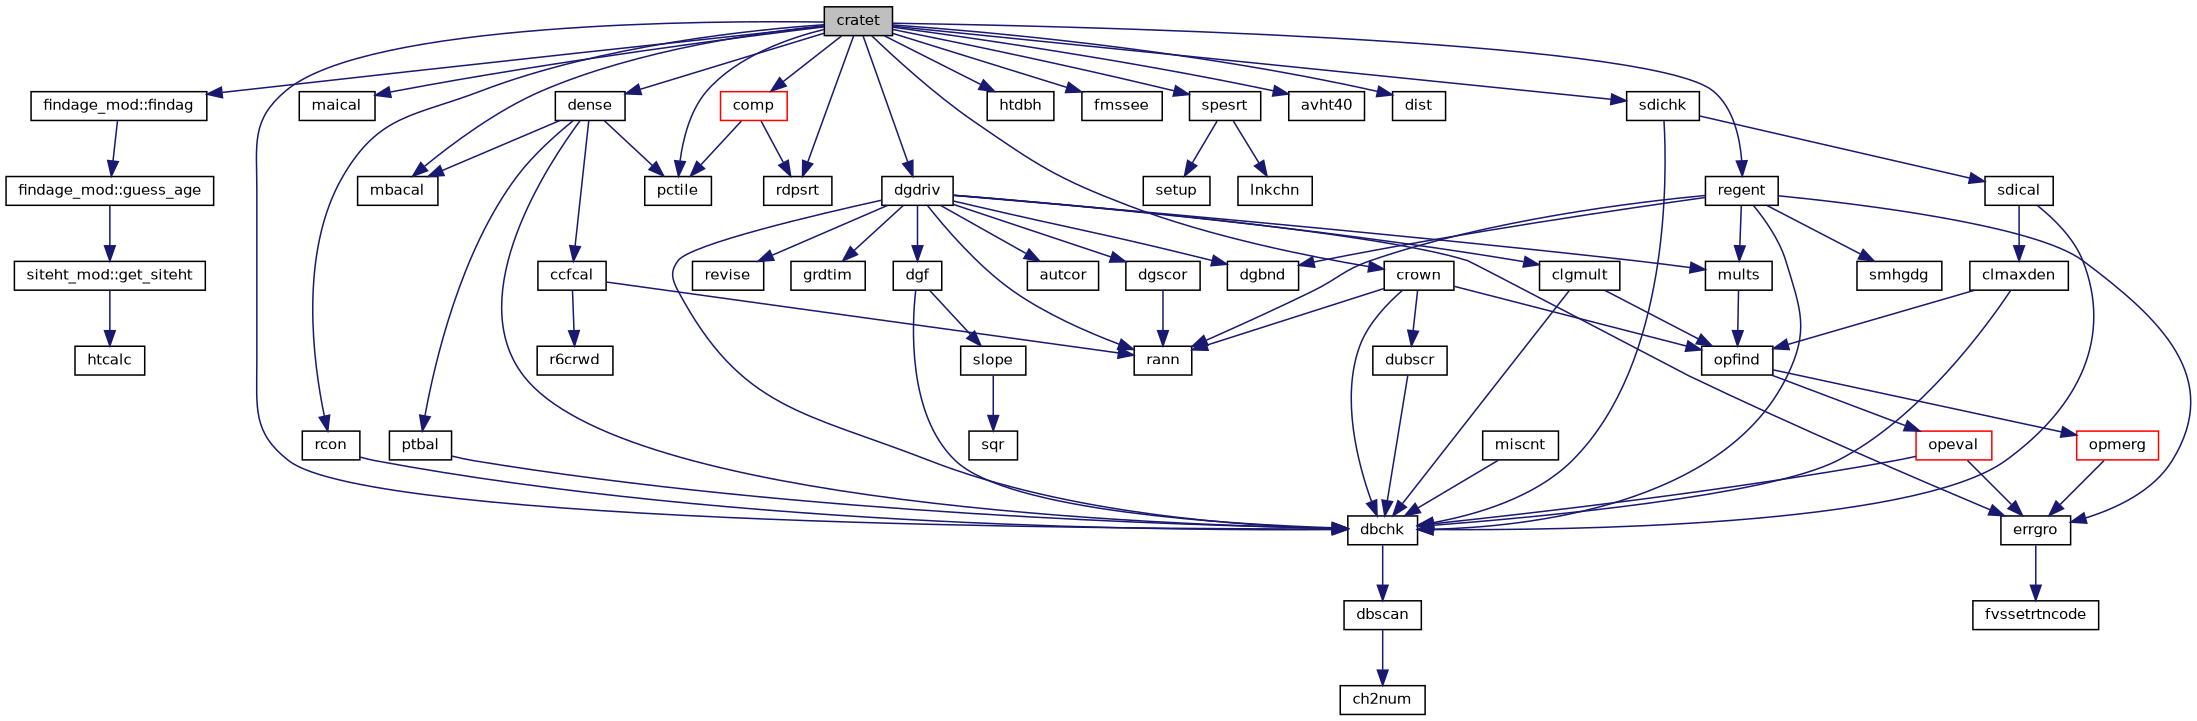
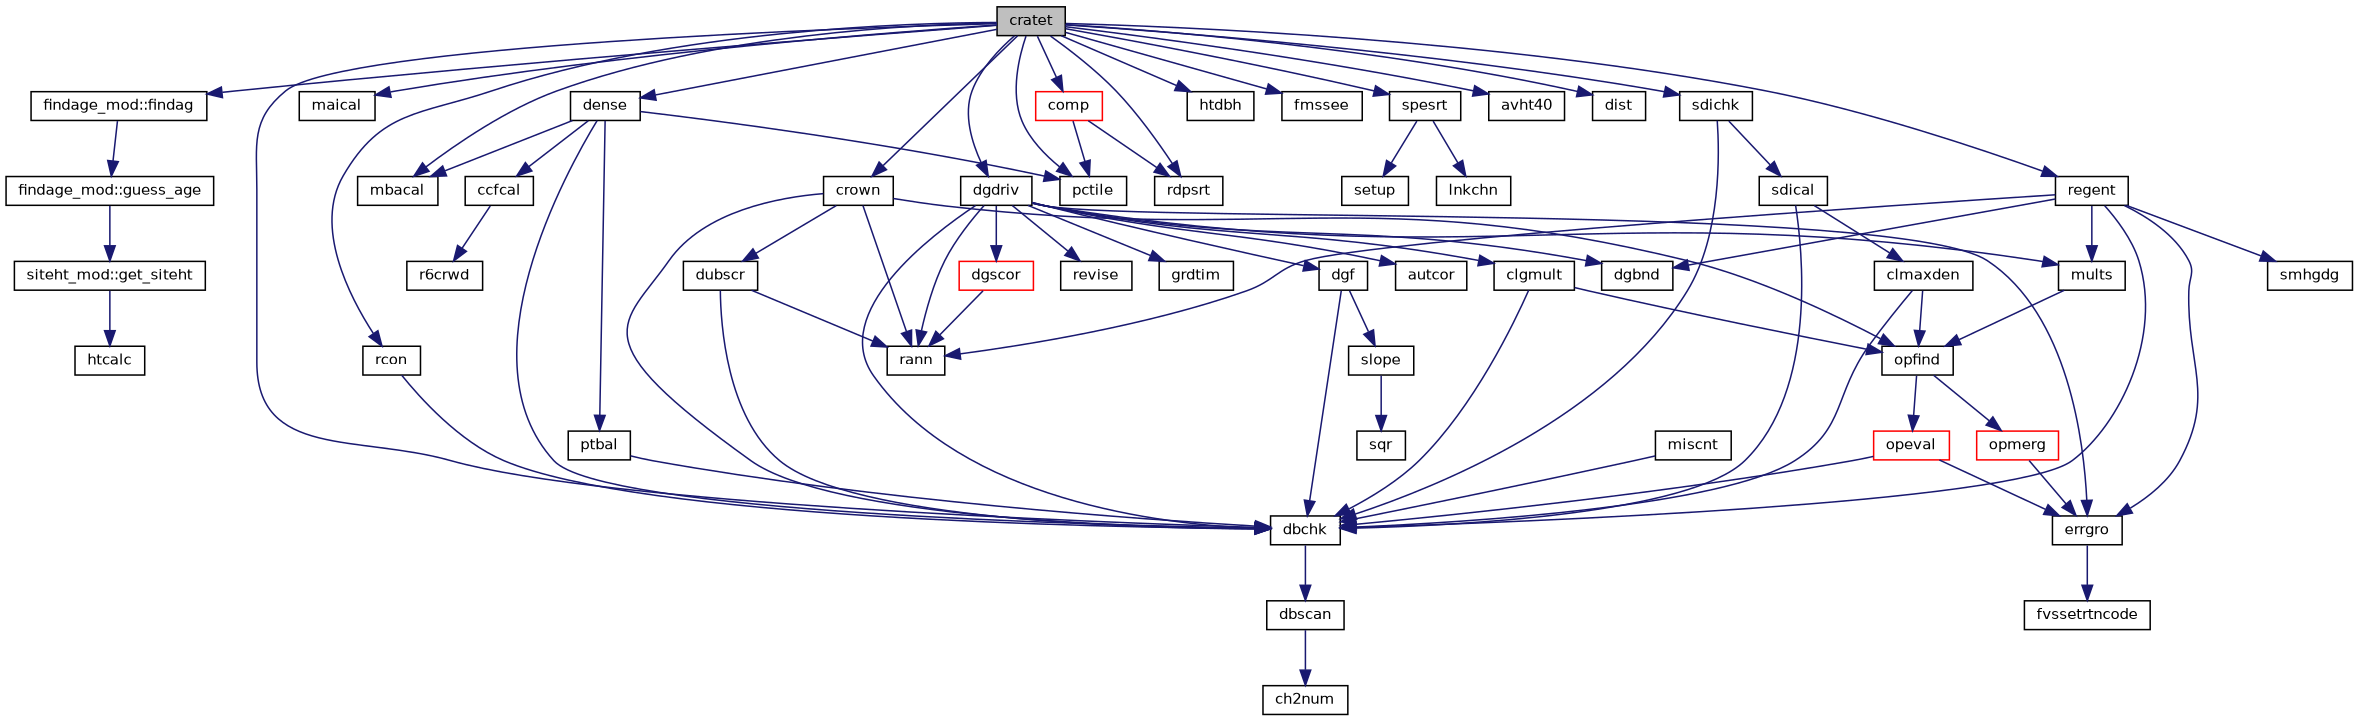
(1163, 276) -> (996, 276)
(862, 317) -> (812, 316)
